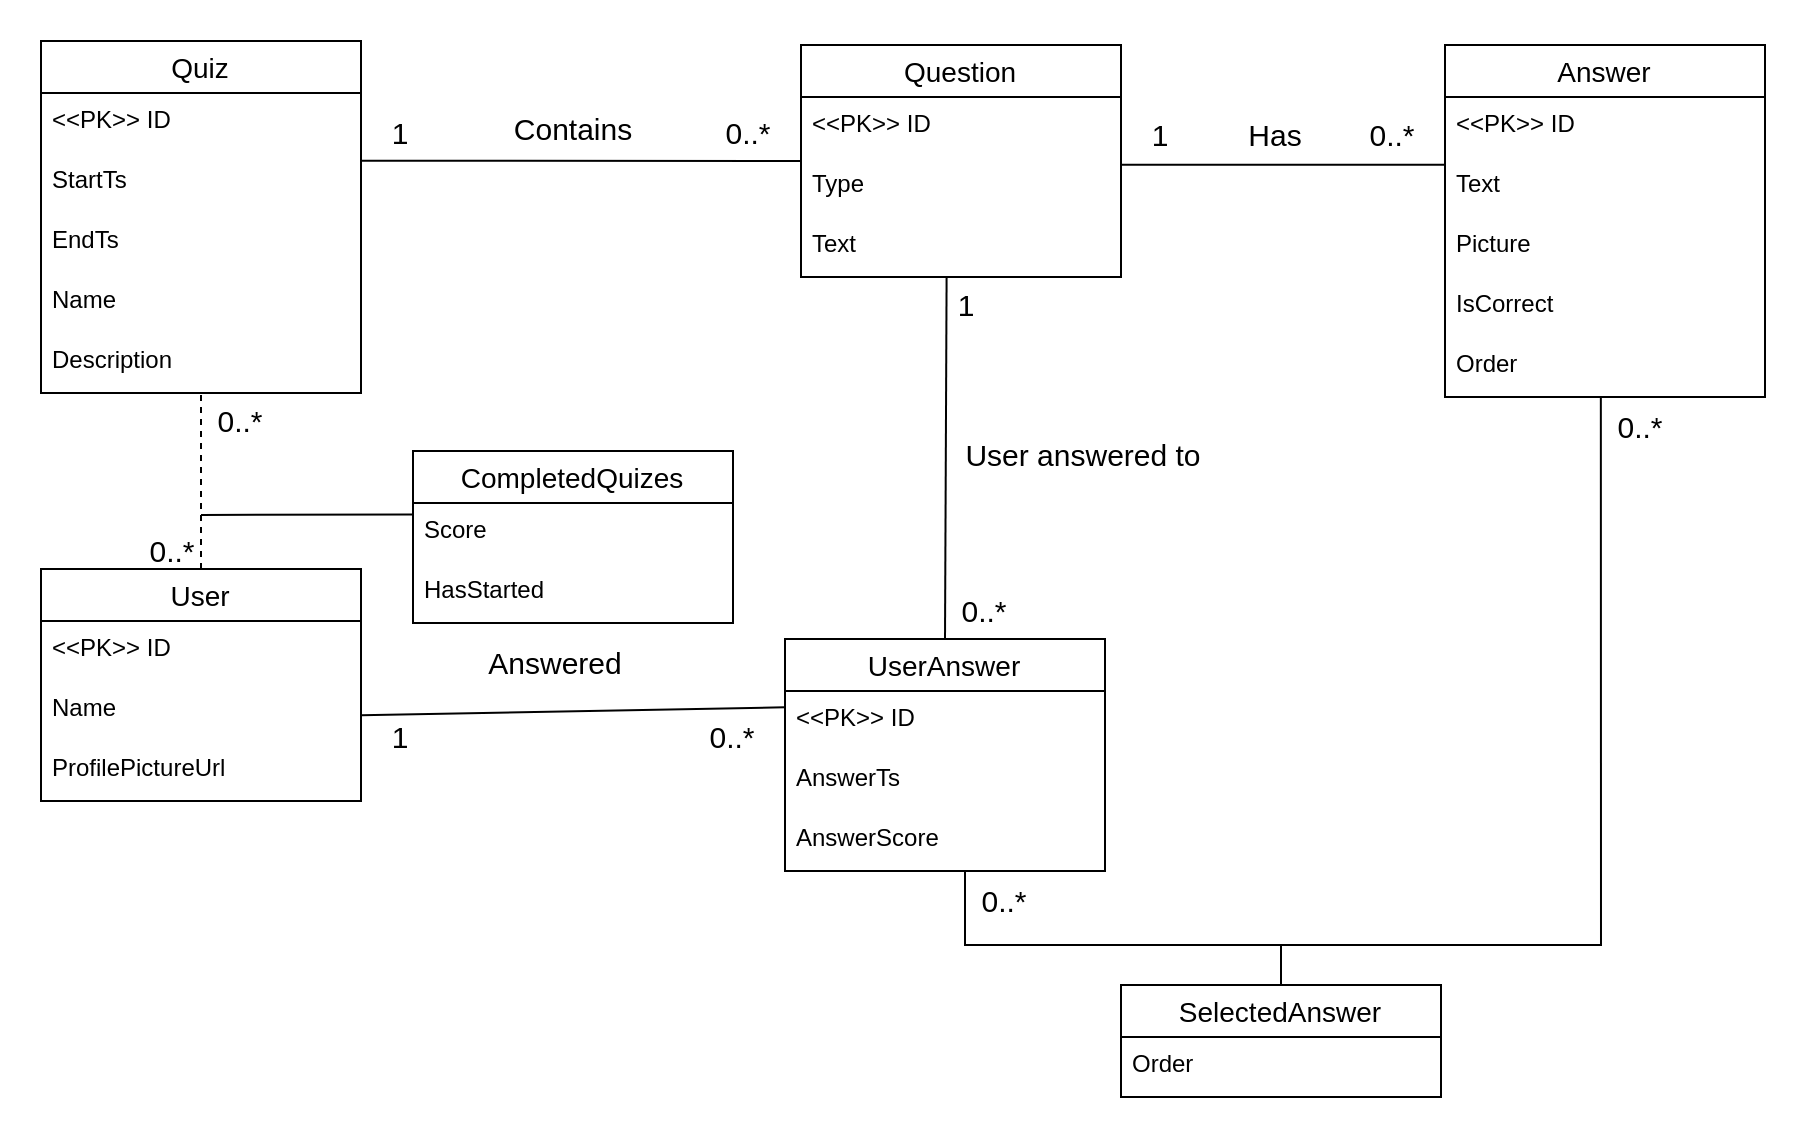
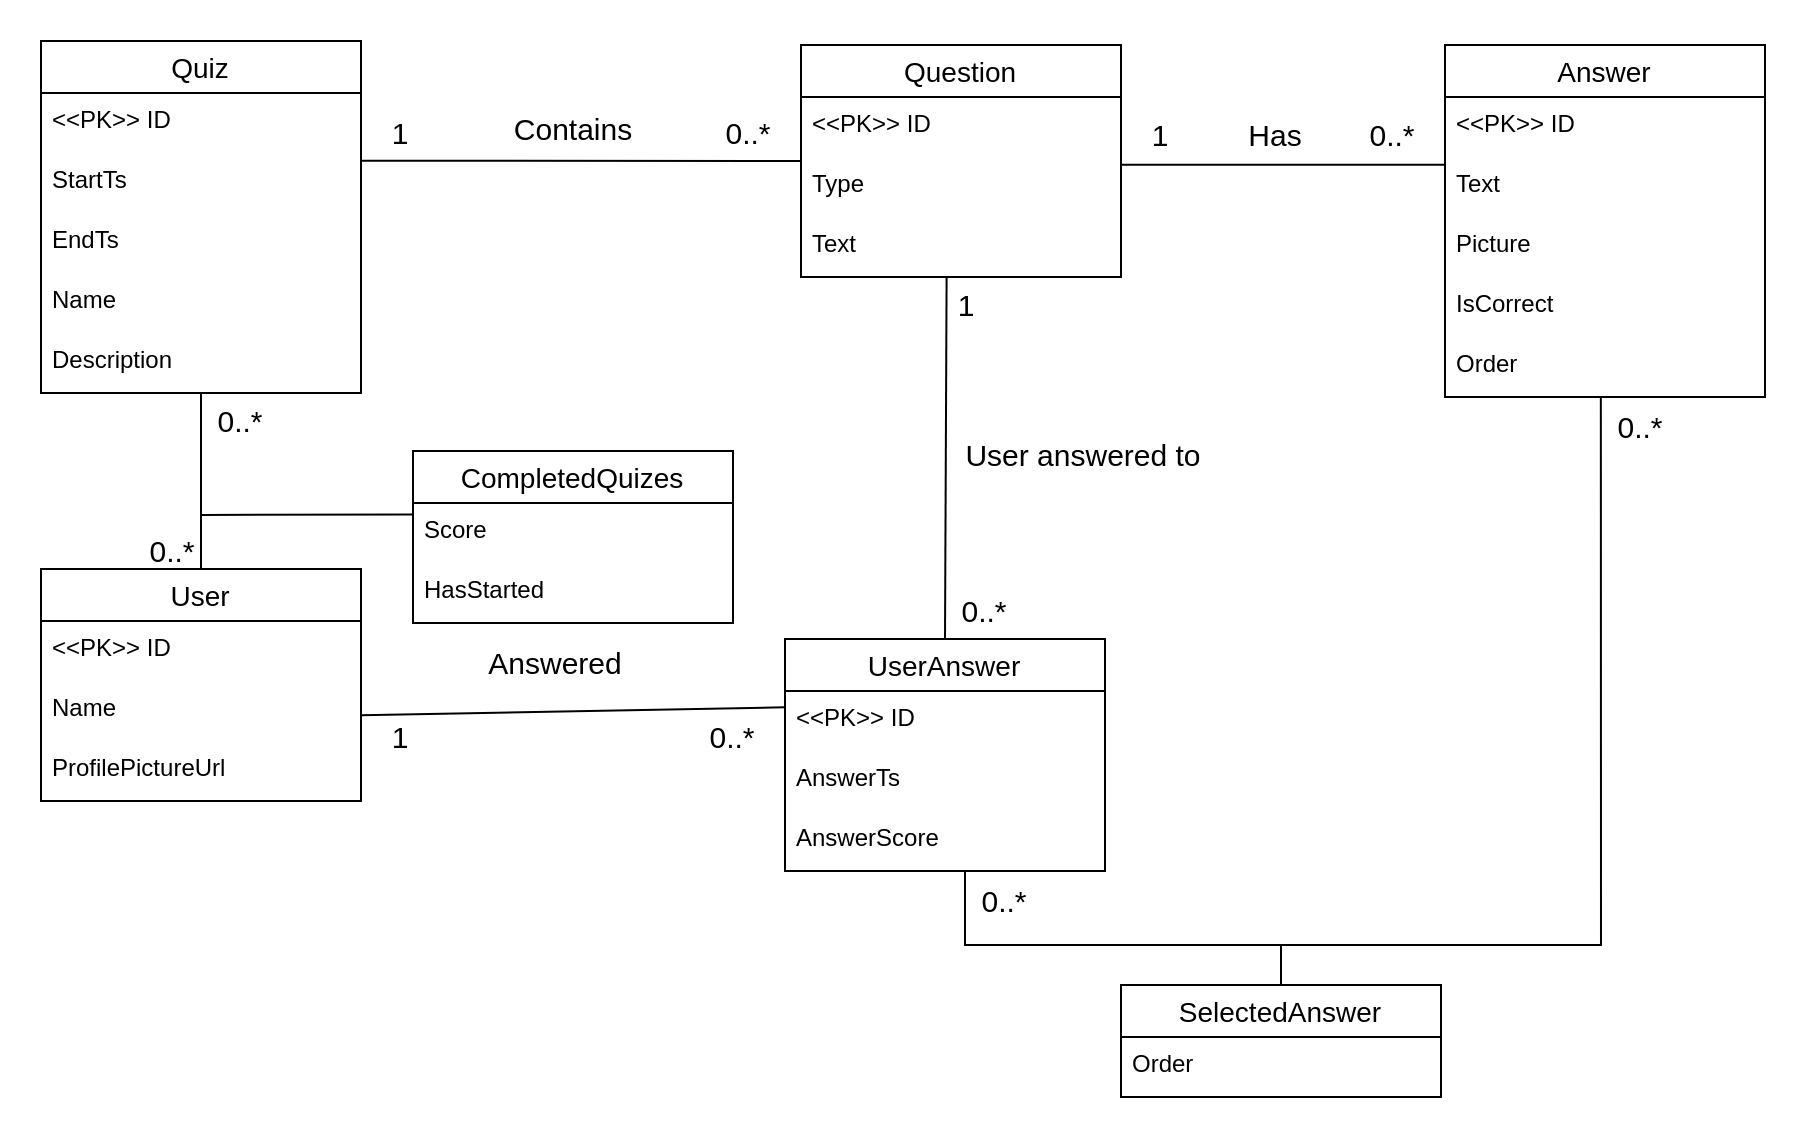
(201, 483) -> (201, 483)
